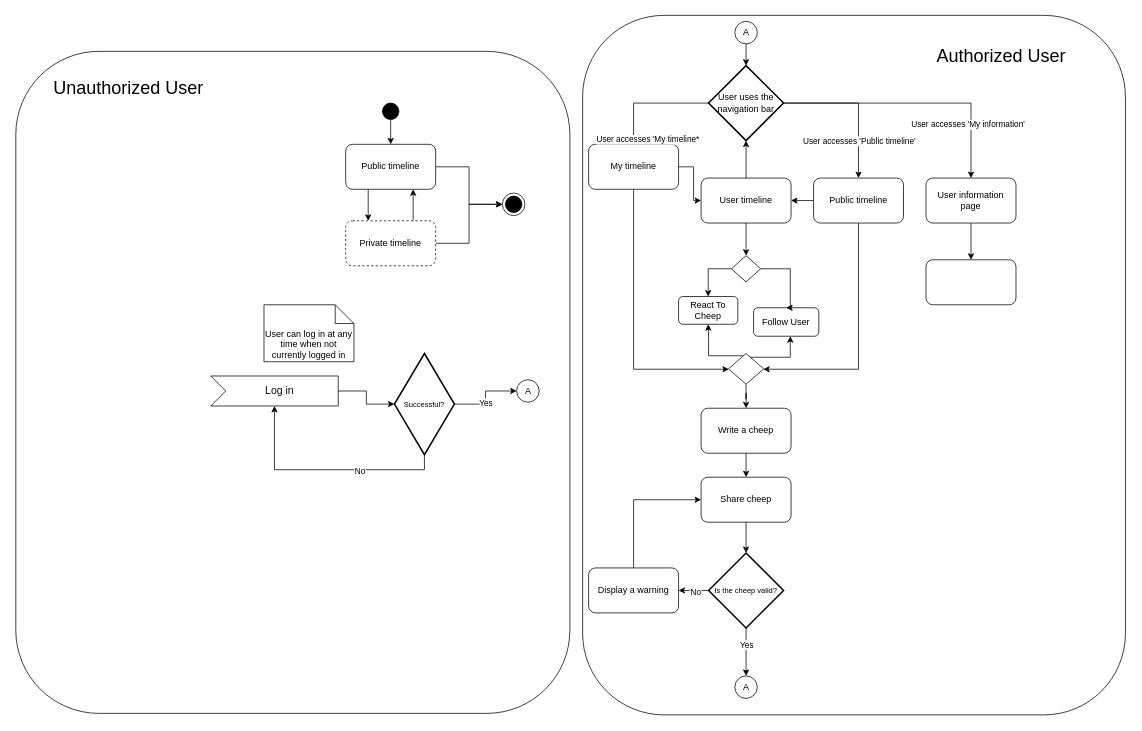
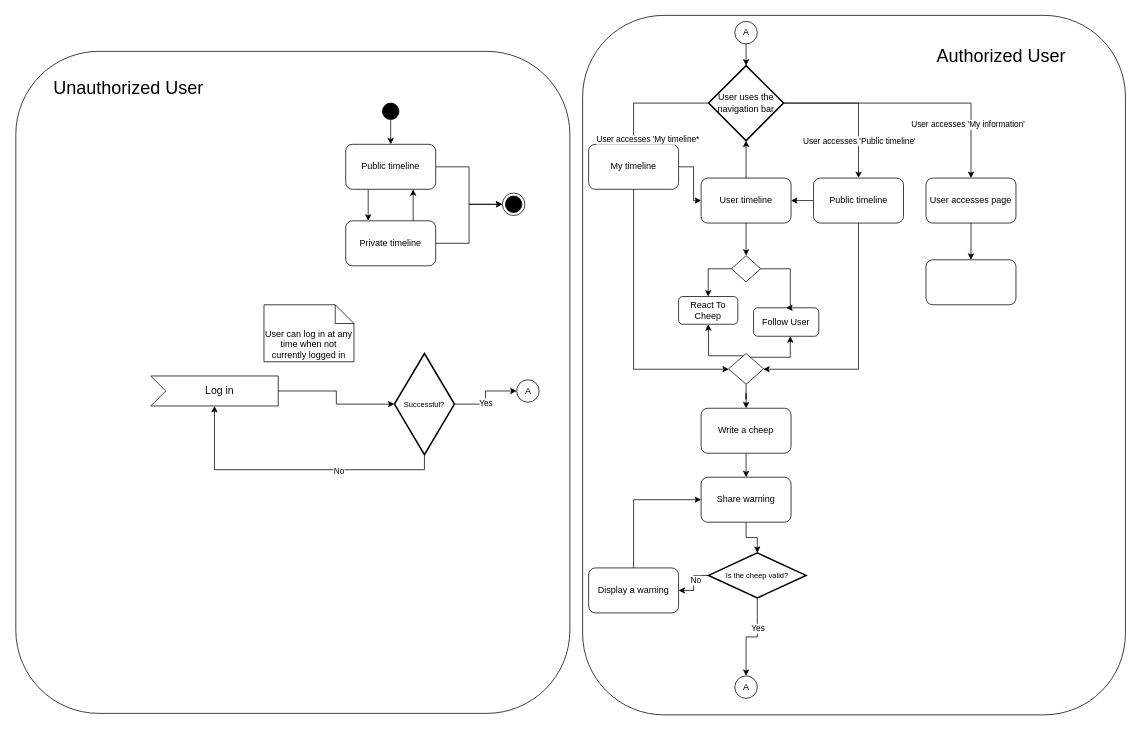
(971, 201) -> (971, 201)
(390, 243) -> (390, 243)
(274, 391) -> (214, 391)
(746, 500) -> (746, 500)
(746, 591) -> (757, 576)
